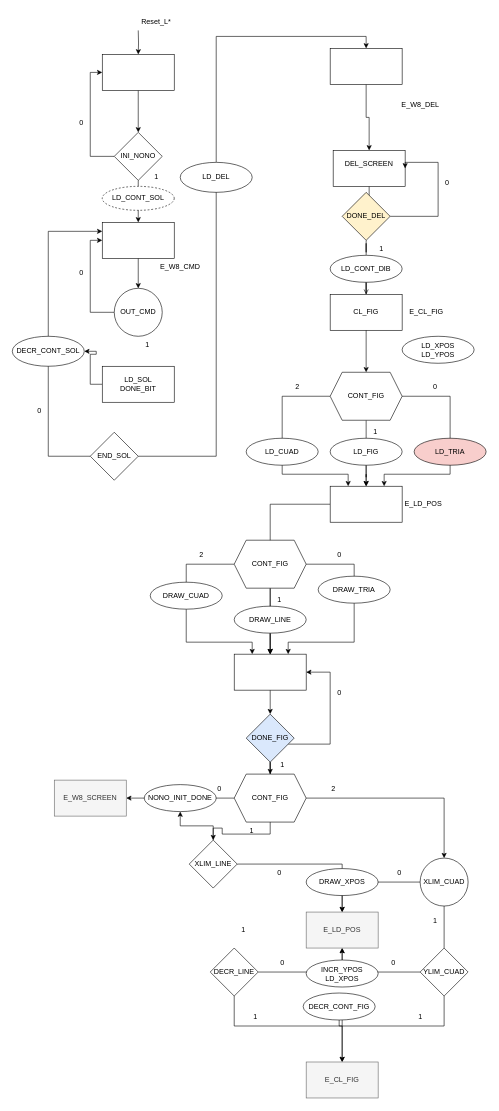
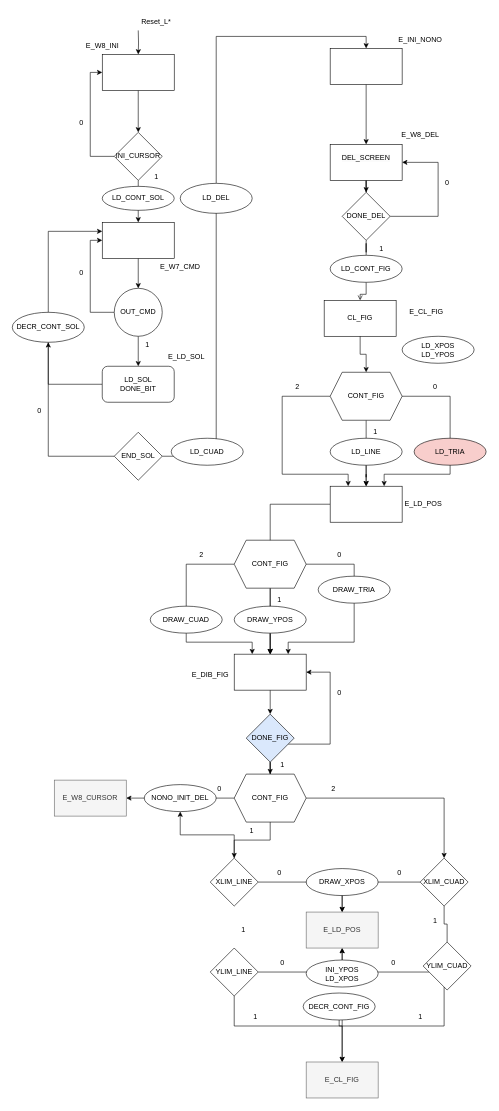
none -> (420, 39)
none -> (102, 45)
(420, 105) -> (420, 135)
(138, 156) -> (138, 156)
(369, 168) -> (366, 162)
(216, 177) -> (216, 198)
(138, 198) -> (138, 198)
(366, 216) -> (366, 216)
(180, 267) -> (180, 267)
(366, 269) -> (366, 269)
(366, 312) -> (360, 318)
(48, 351) -> (48, 327)
none -> (186, 357)
none -> (138, 360)
(138, 384) -> (138, 384)
(282, 452) -> (207, 452)
(366, 452) -> (366, 452)
(114, 456) -> (138, 456)
(186, 596) -> (186, 620)
(270, 620) -> (270, 620)
none -> (210, 675)
(90, 798) -> (90, 798)
(180, 798) -> (180, 798)
(213, 864) -> (234, 882)
(444, 882) -> (444, 882)
(234, 972) -> (234, 972)
(444, 972) -> (447, 966)
(342, 974) -> (342, 974)
